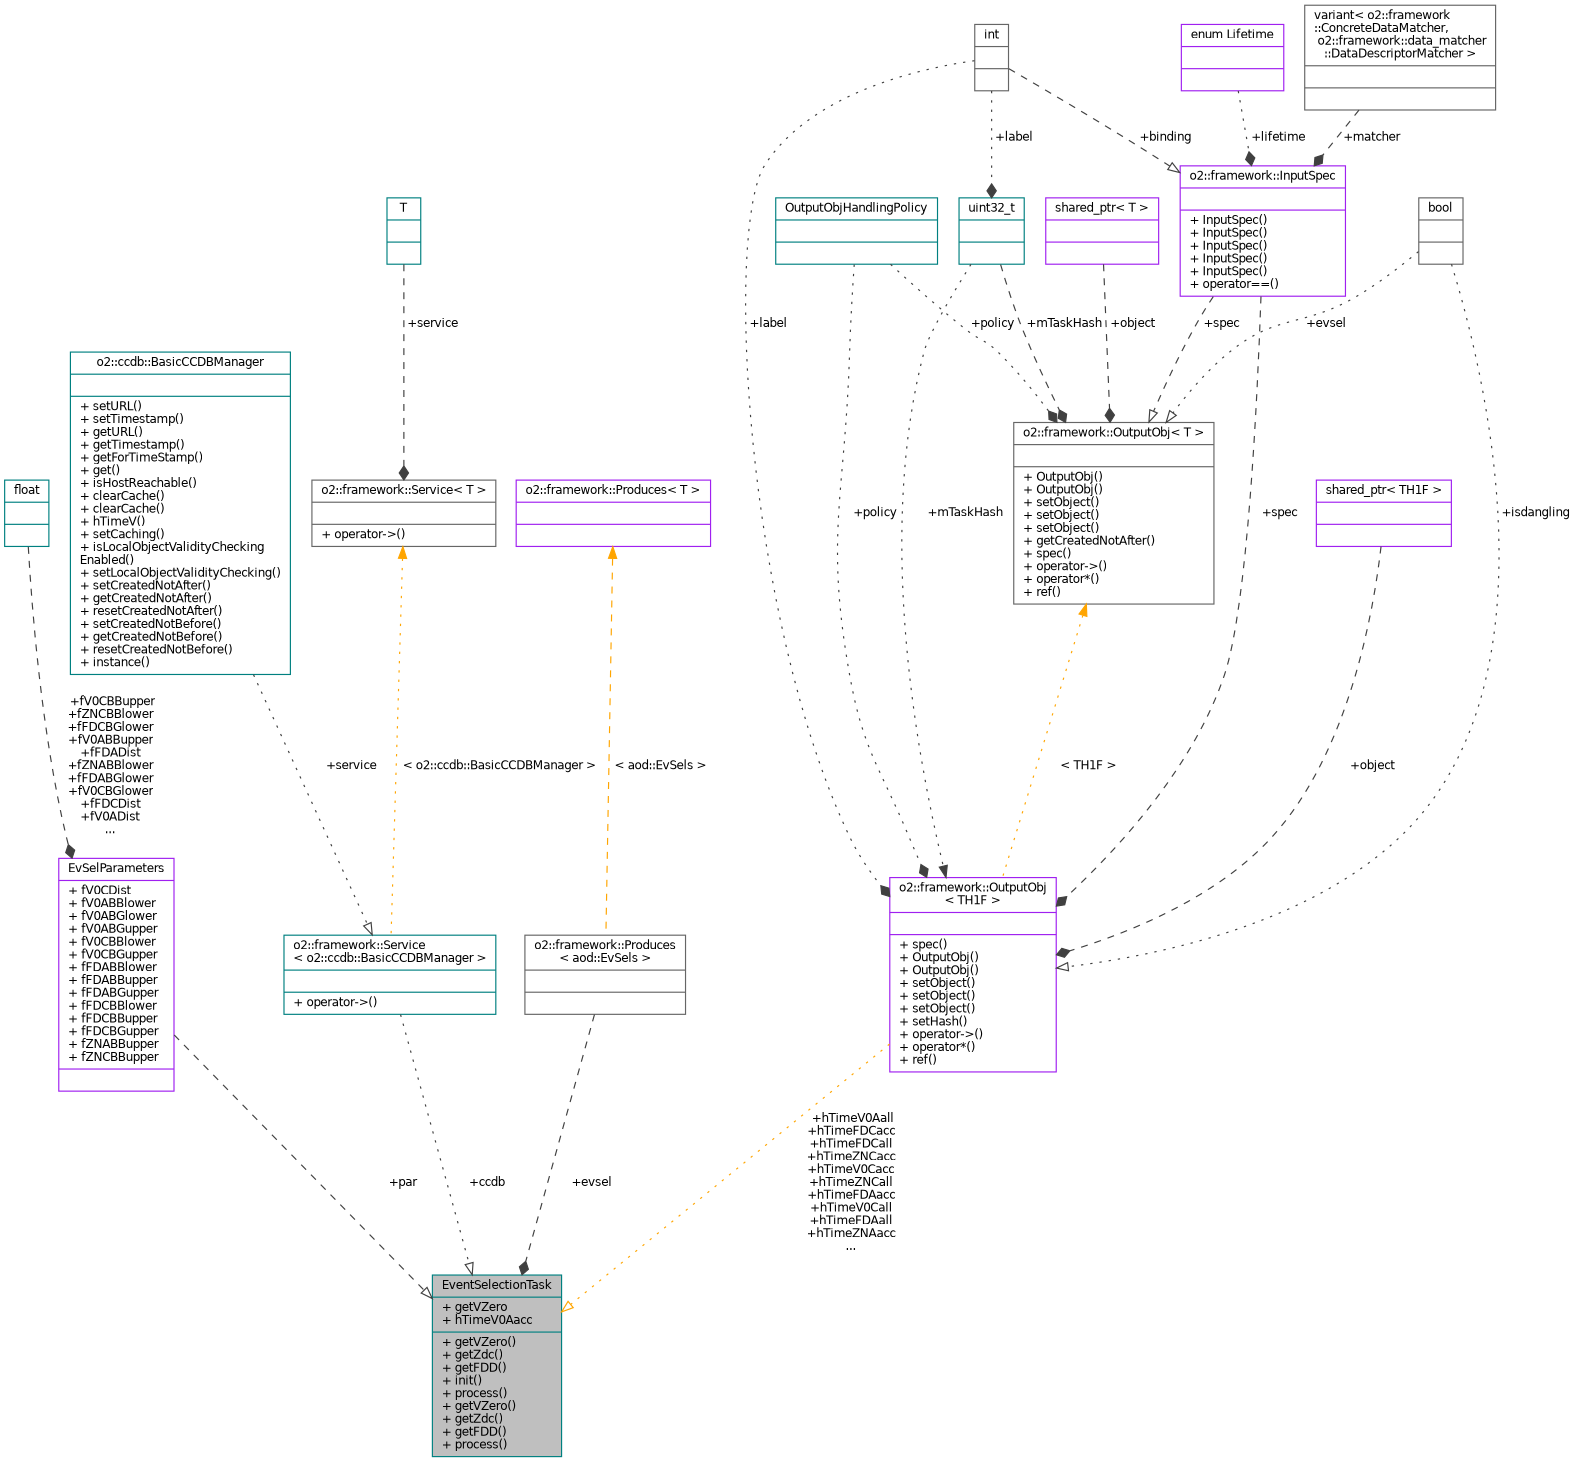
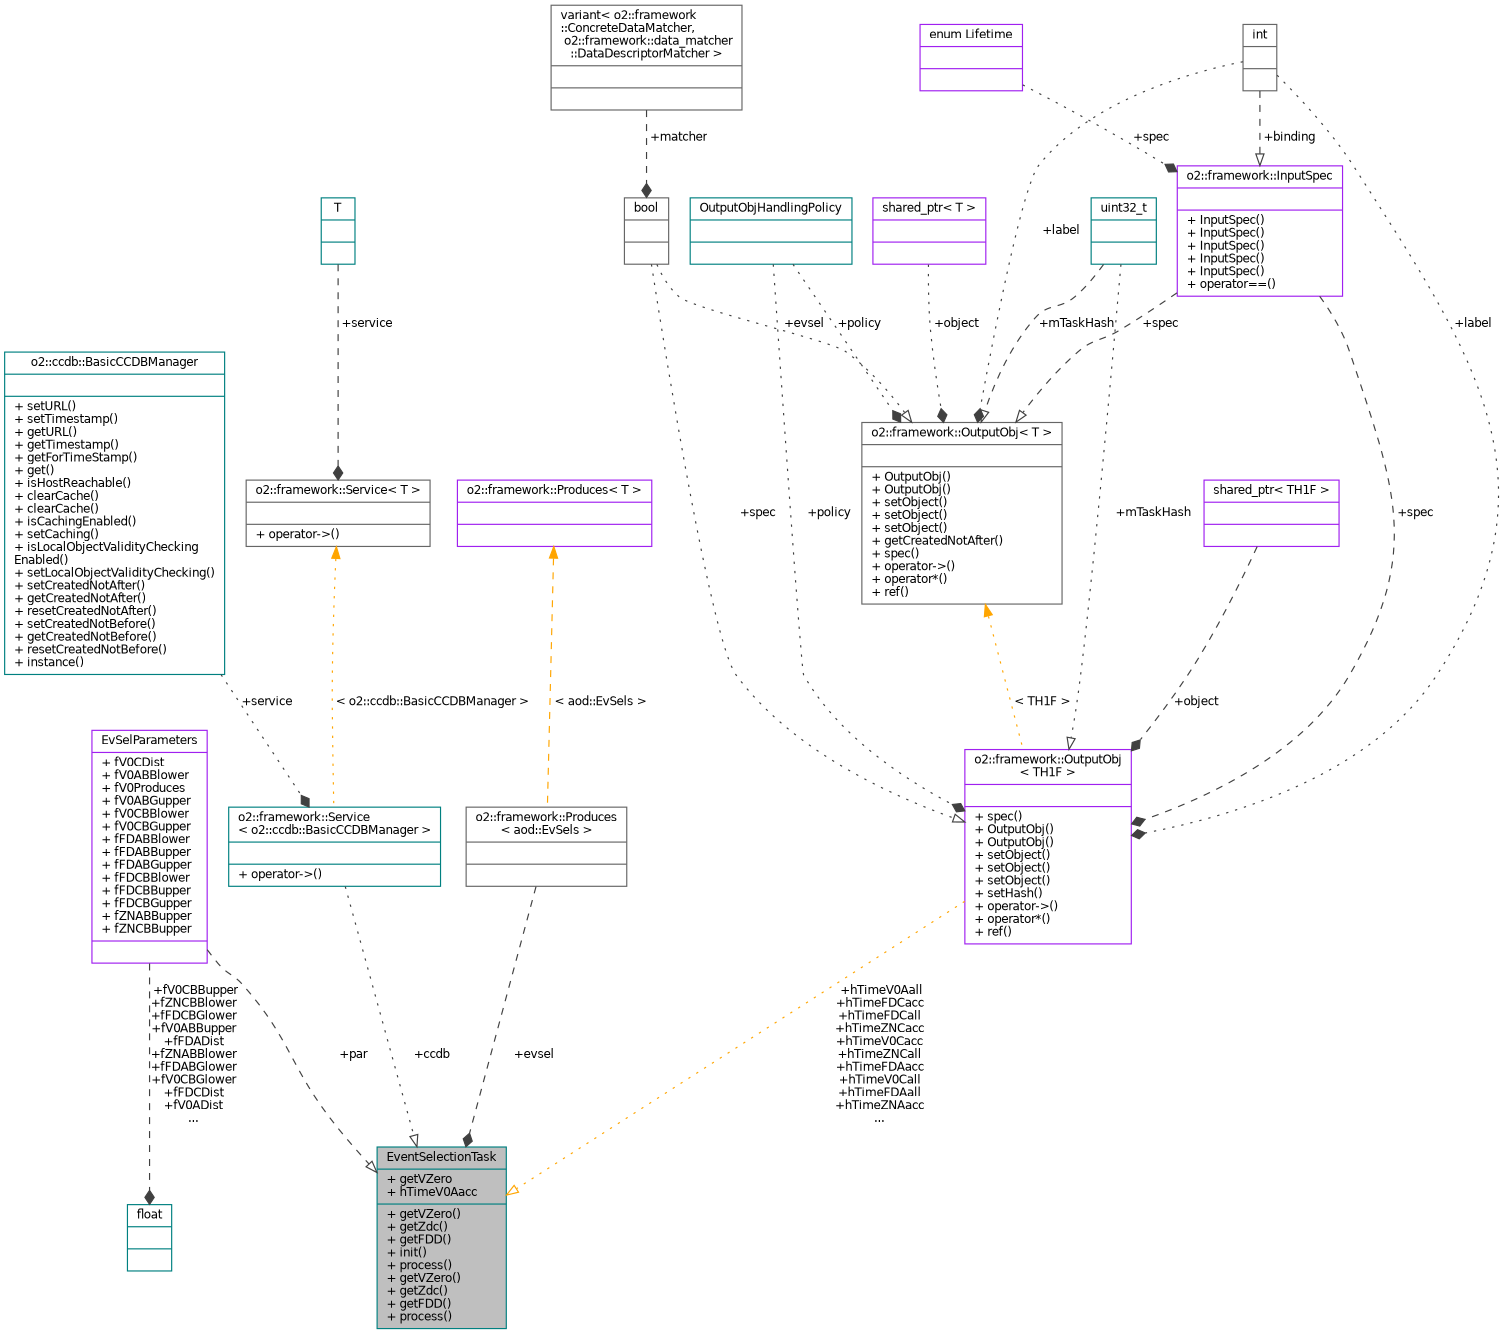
(1341, 133) -> (647, 147)
(992, 137) -> (1035, 173)
(1277, 138) -> (1149, 138)
(1107, 336) -> (931, 337)
(1026, 339) -> (1030, 325)
(1534, 513) -> (756, 513)
(113, 522) -> (76, 522)
(902, 560) -> (1099, 502)
(42, 697) -> (150, 1077)
(310, 799) -> (261, 735)
(112, 917) -> (144, 789)
